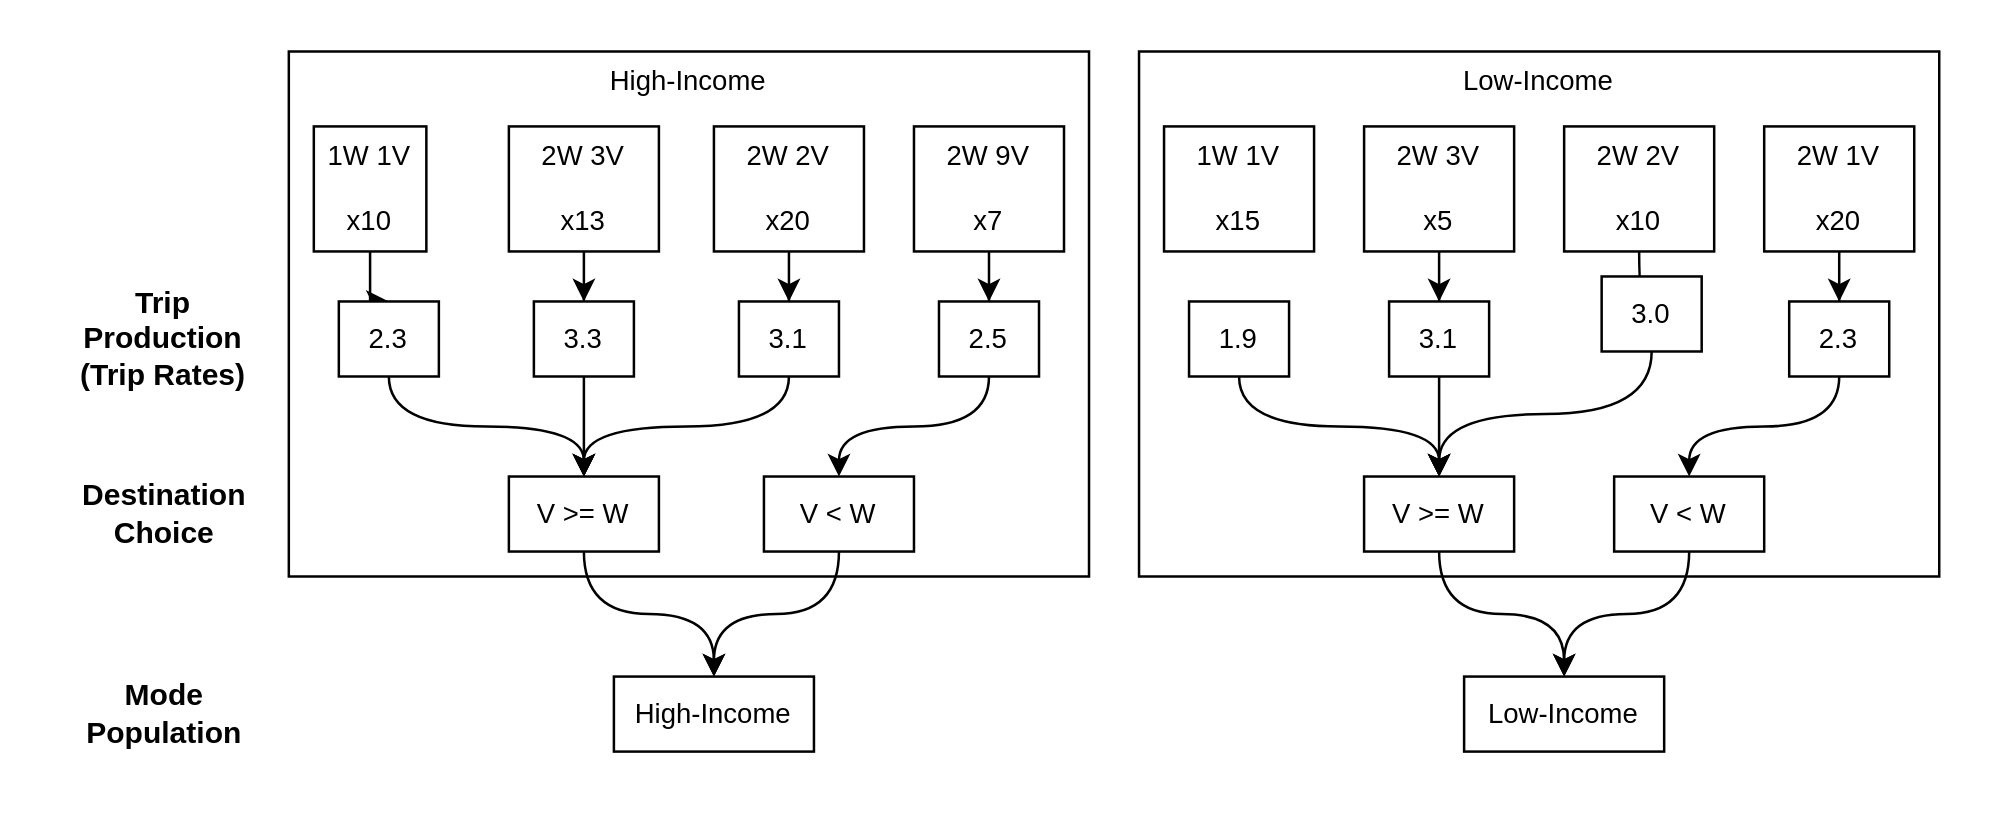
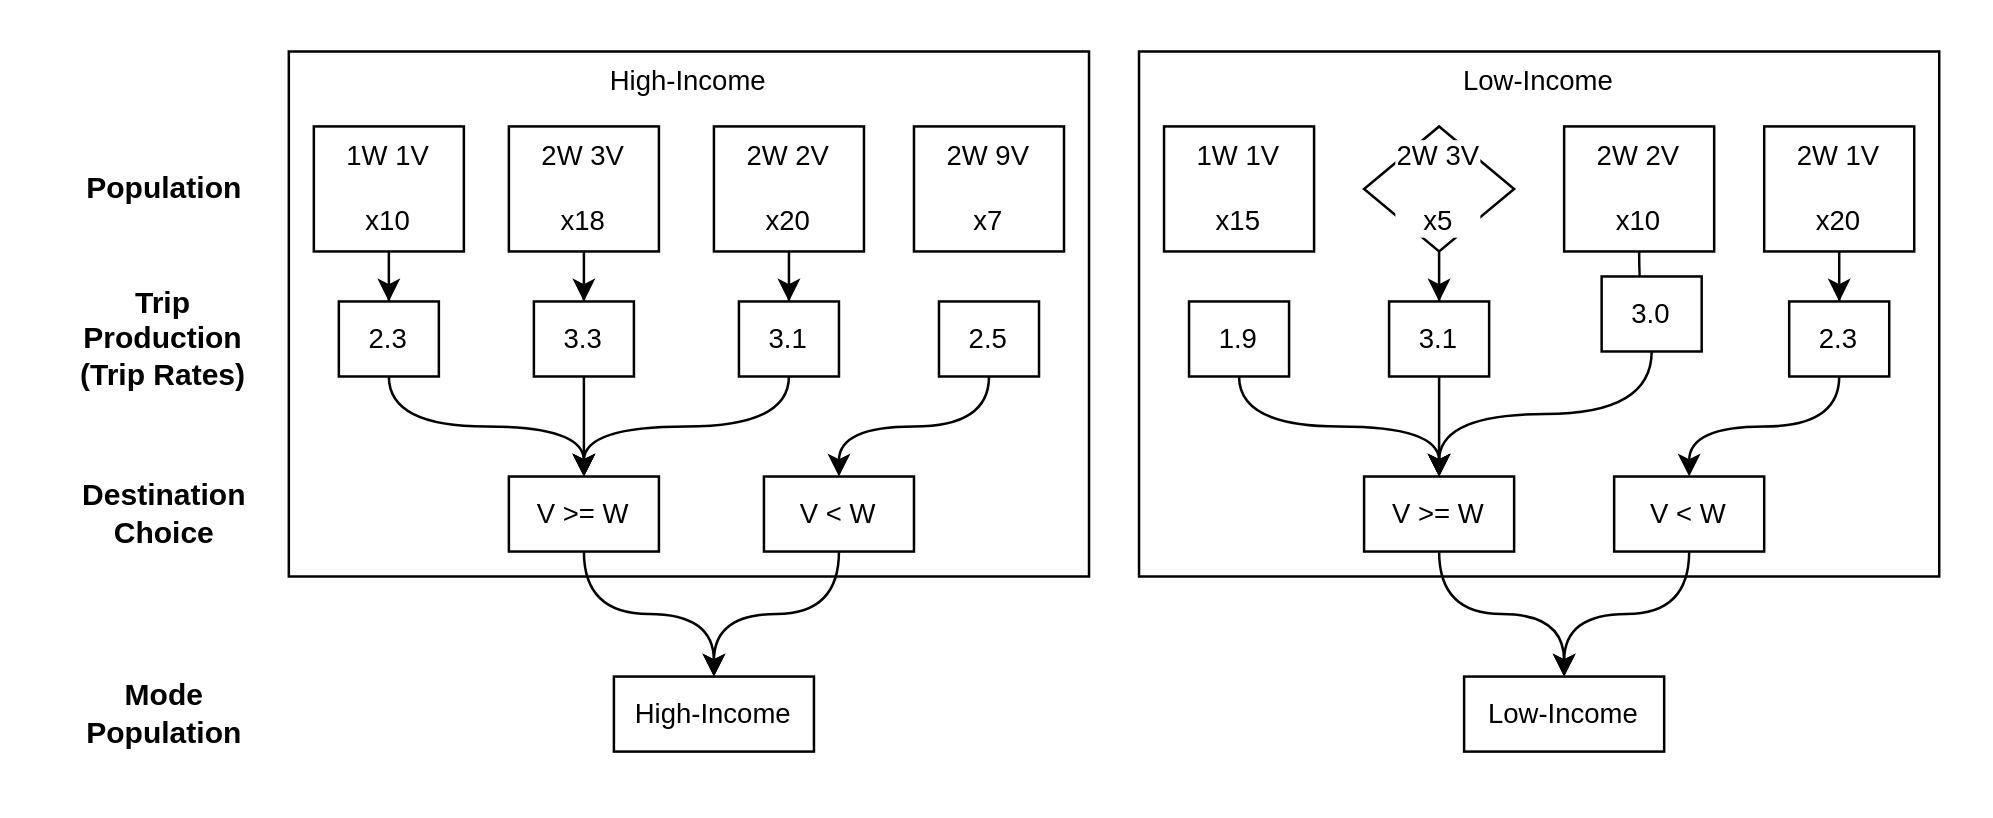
none -> (164, 189)
(370, 189) -> (389, 189)
(584, 189) -> (584, 189)
(1439, 189) -> (1439, 189)
(989, 284) -> none
